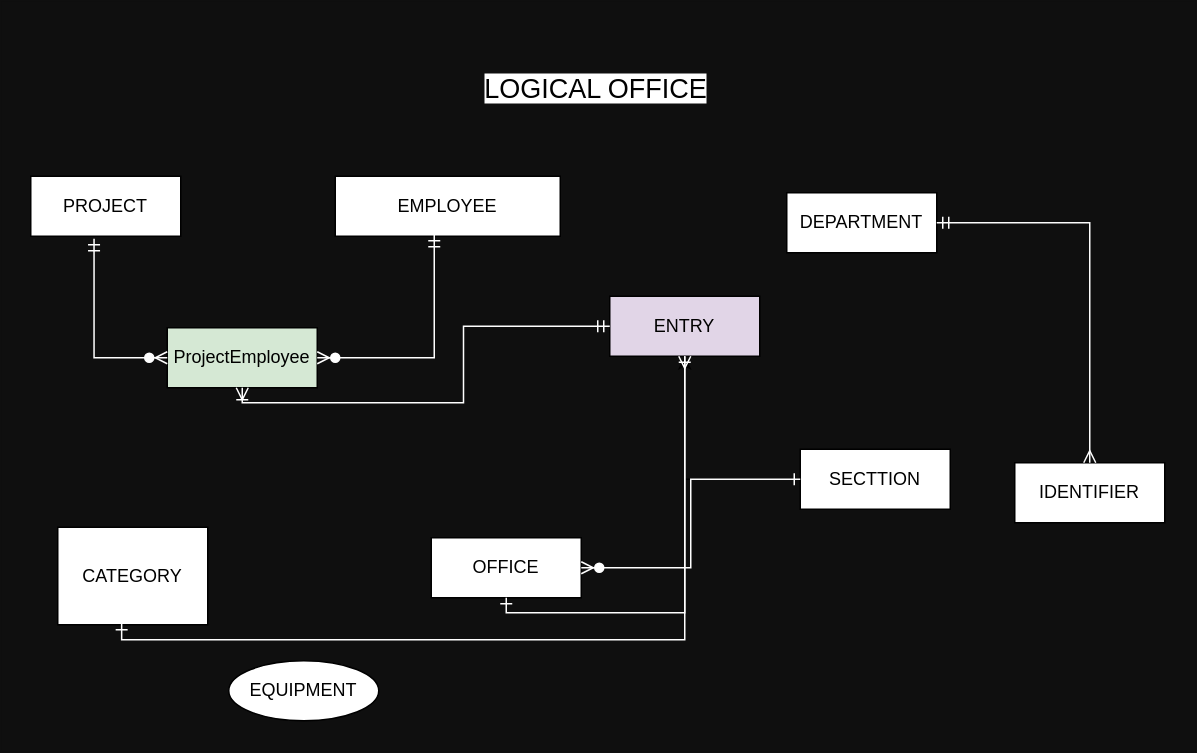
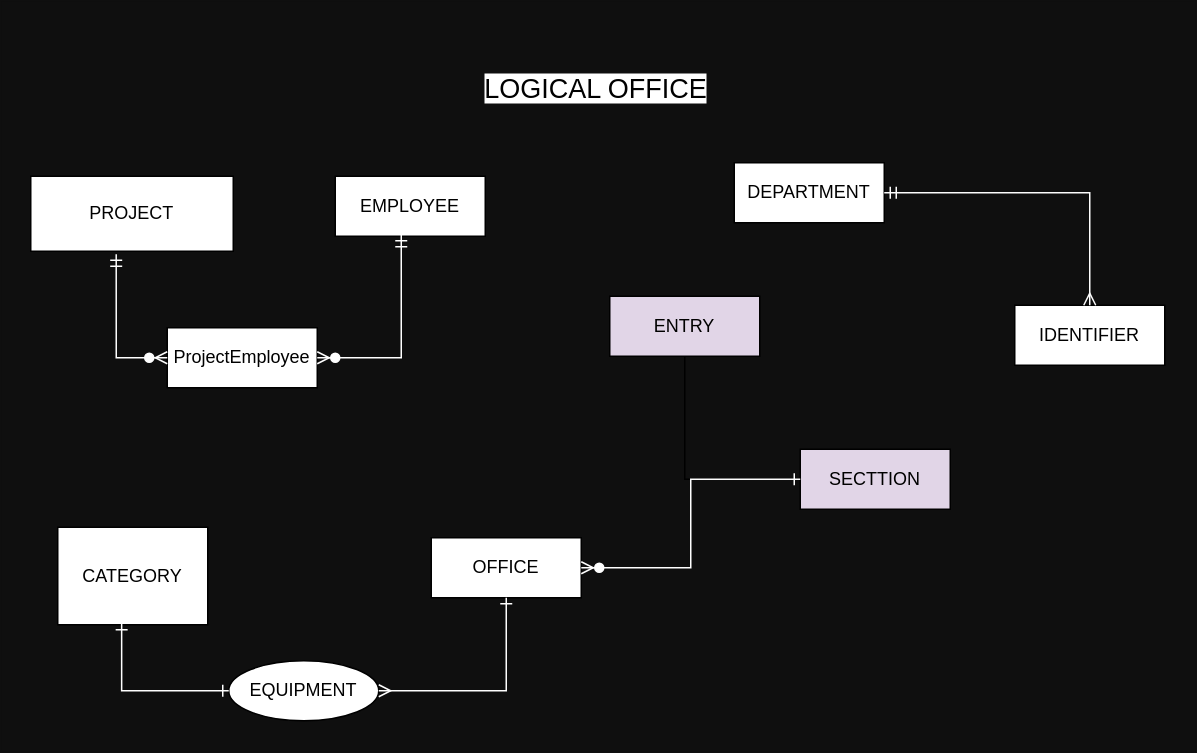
(106, 206) -> (132, 214)
(448, 206) -> (410, 206)
(862, 223) -> (809, 193)
(242, 358) -> (242, 358)
(456, 403) -> none
(687, 479) -> (687, 479)
(875, 479) -> (875, 479)
(1090, 493) -> (1090, 335)
(591, 613) -> (483, 691)
(415, 640) -> (149, 691)
